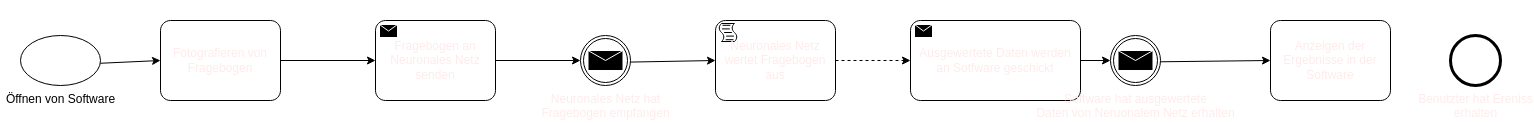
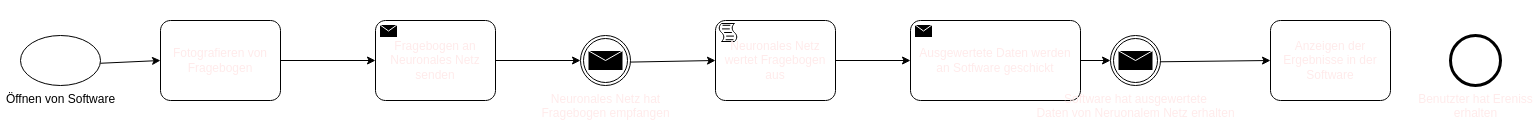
(869, 61) -> (869, 61)
